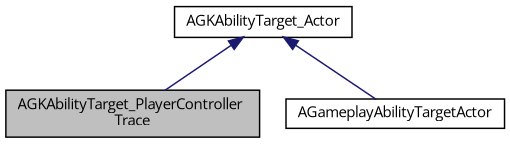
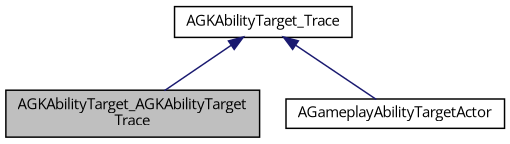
(263, 22) -> (263, 22)
(133, 114) -> (133, 114)
